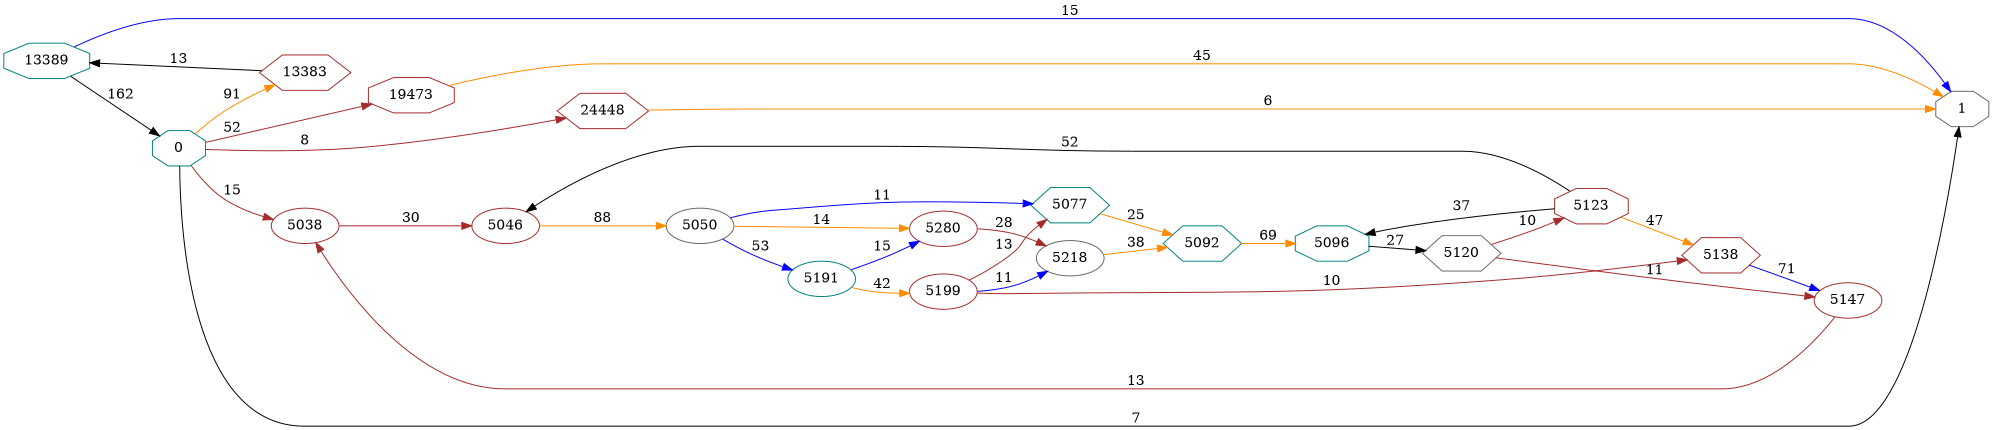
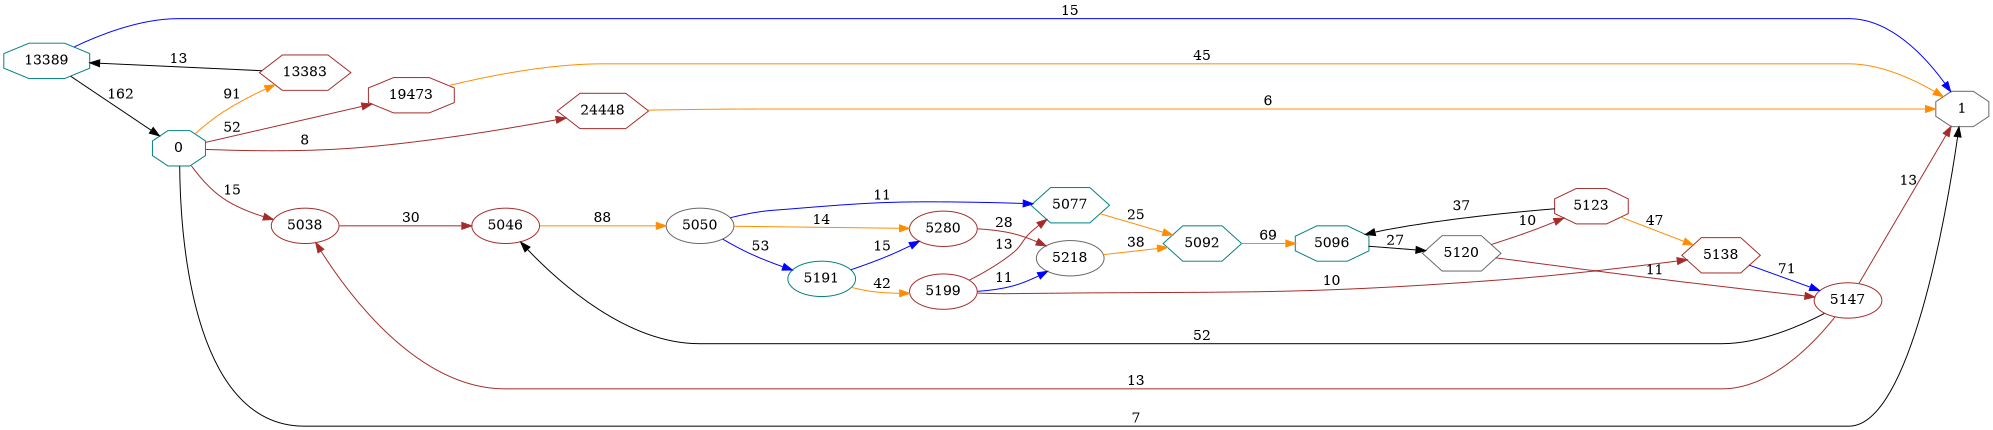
(1050, 150) -> (1164, 344)
none -> (1902, 209)
